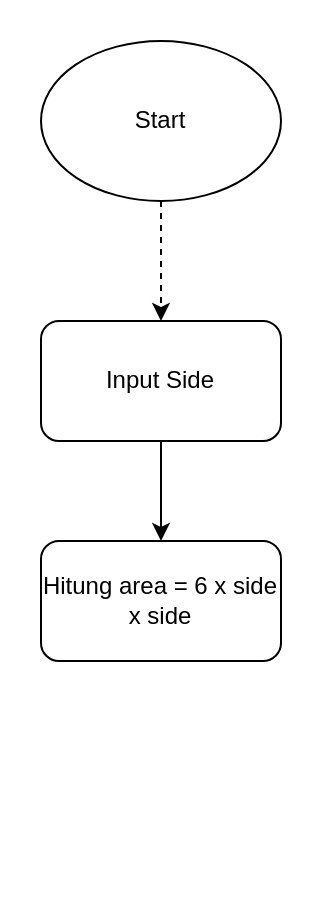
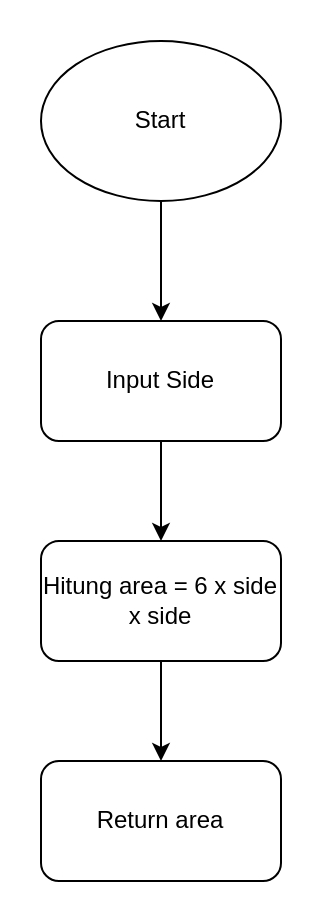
(161, 256) -> (161, 256)
none -> (161, 704)
none -> (161, 821)
